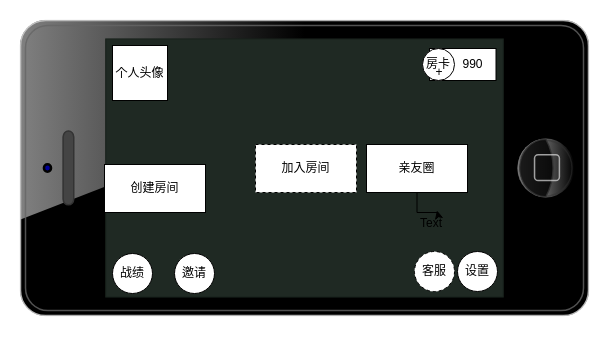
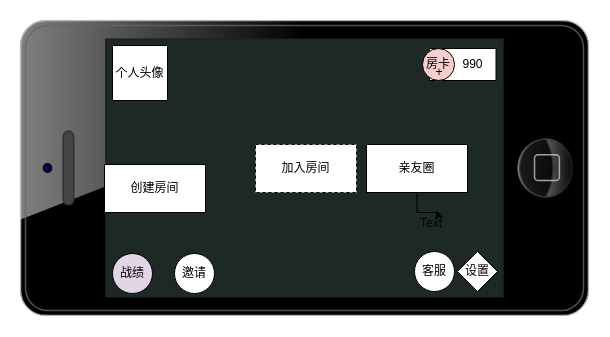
(439, 65) -> (439, 65)
(435, 272) -> (435, 272)
(478, 272) -> (478, 272)
(133, 274) -> (133, 274)
